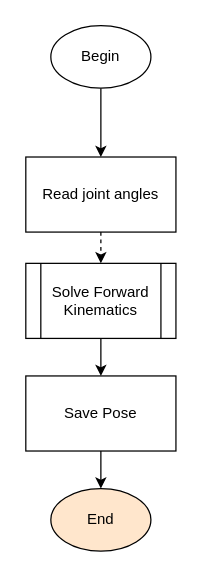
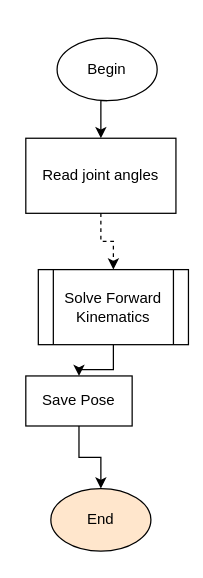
(101, 57) -> (107, 69)
(101, 194) -> (101, 176)
(101, 301) -> (113, 307)
(101, 413) -> (79, 401)
